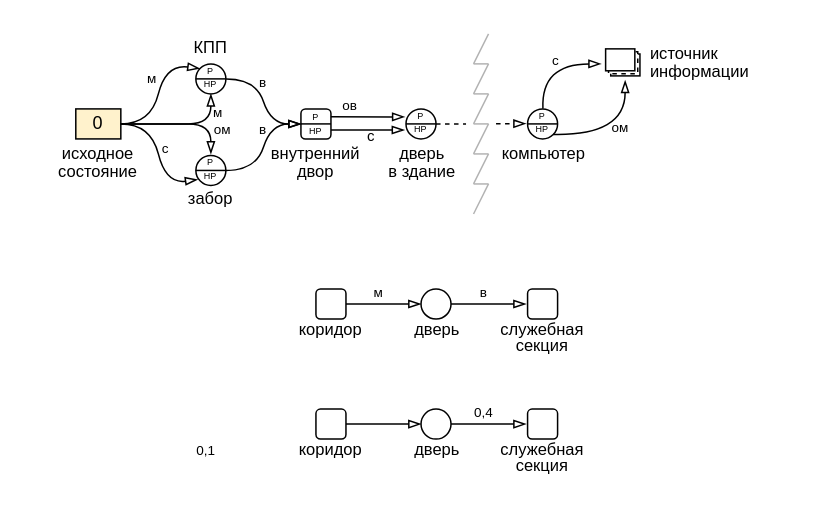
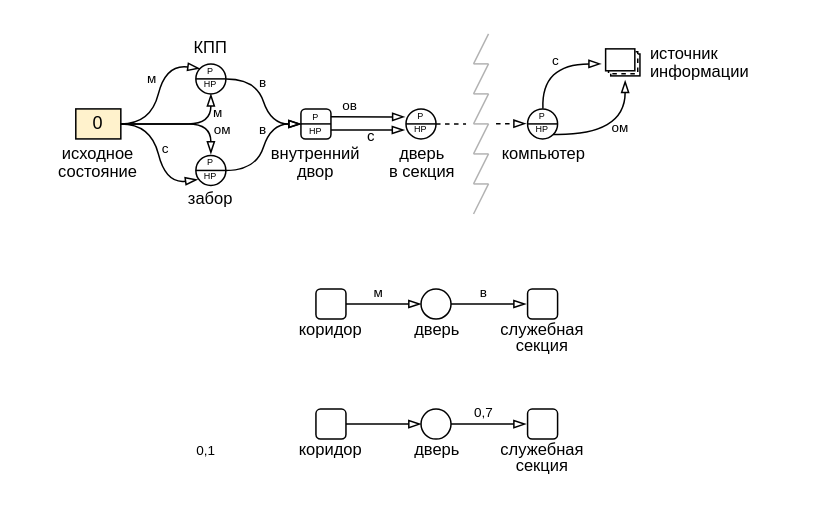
(422, 172) -> (422, 172)
(484, 412) -> (484, 412)
